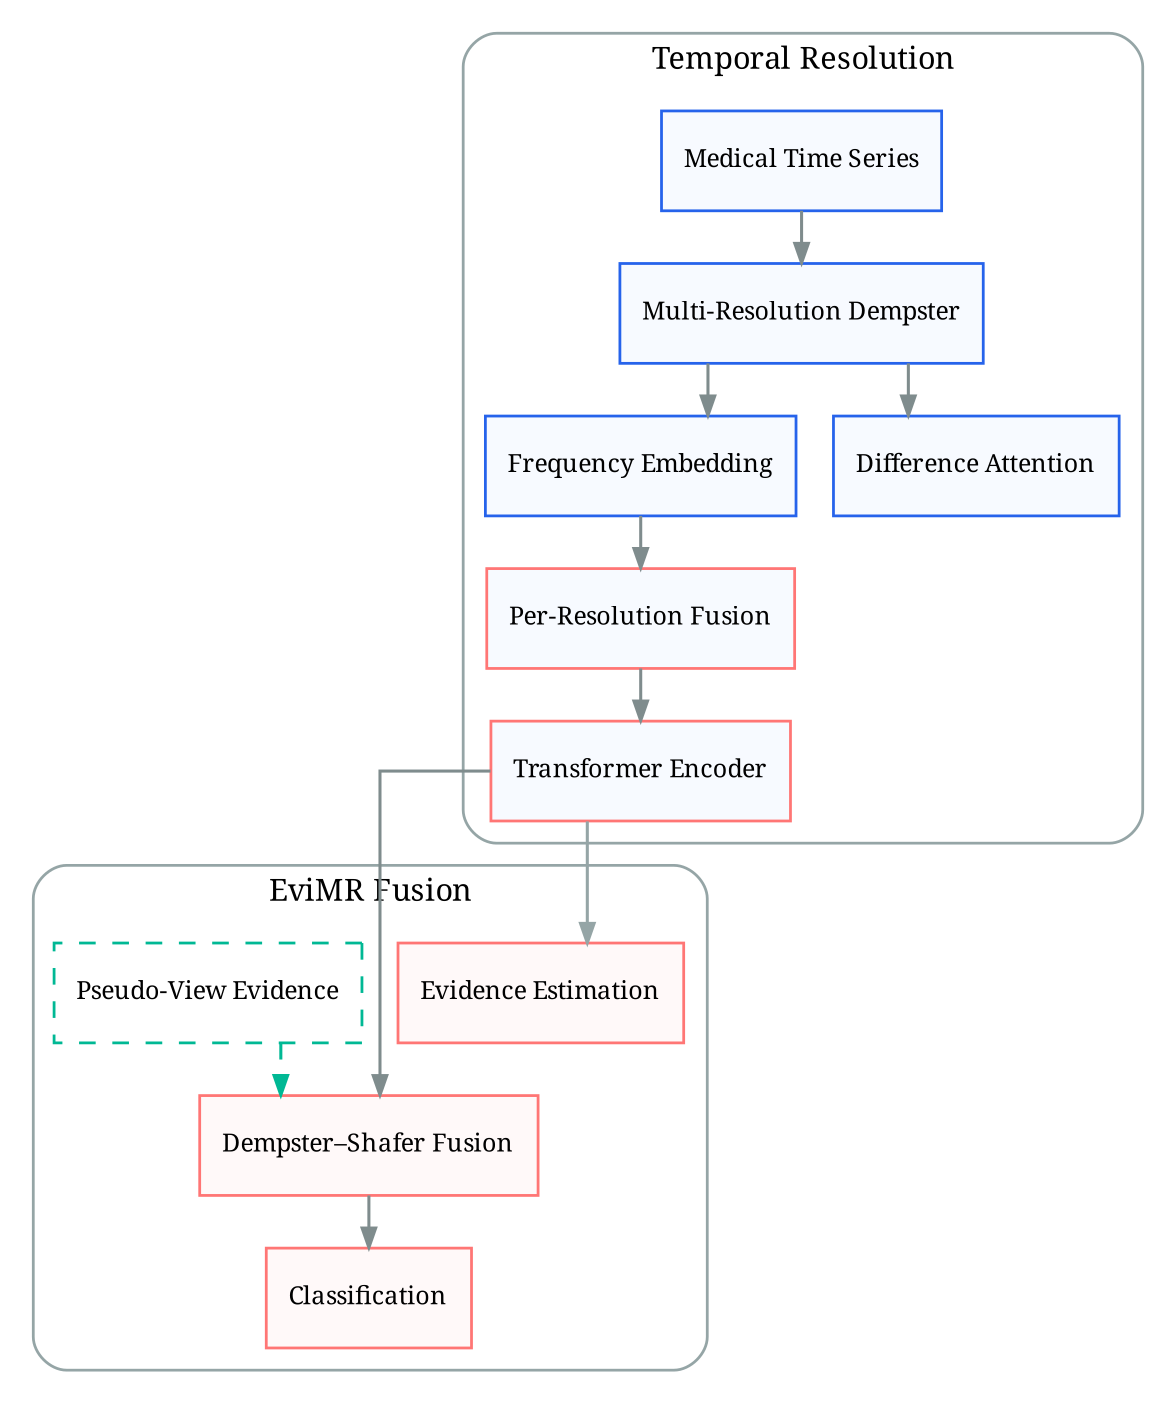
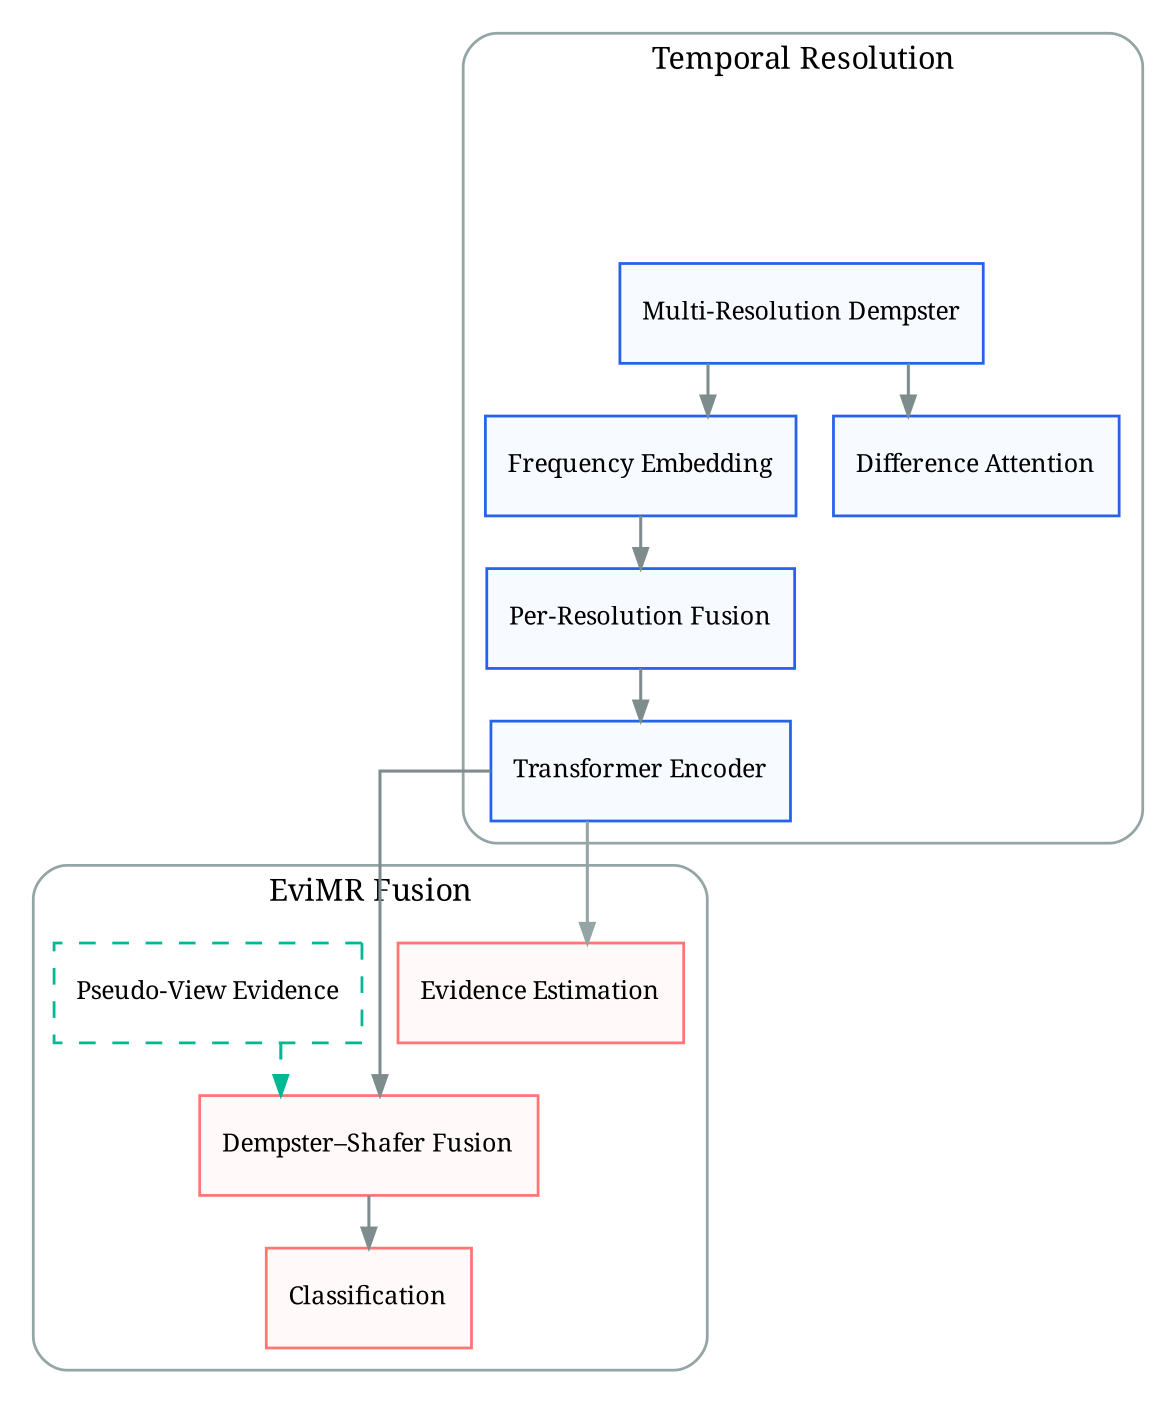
(802, 161) -> none
(641, 619) -> (641, 619)
(641, 771) -> (641, 771)
